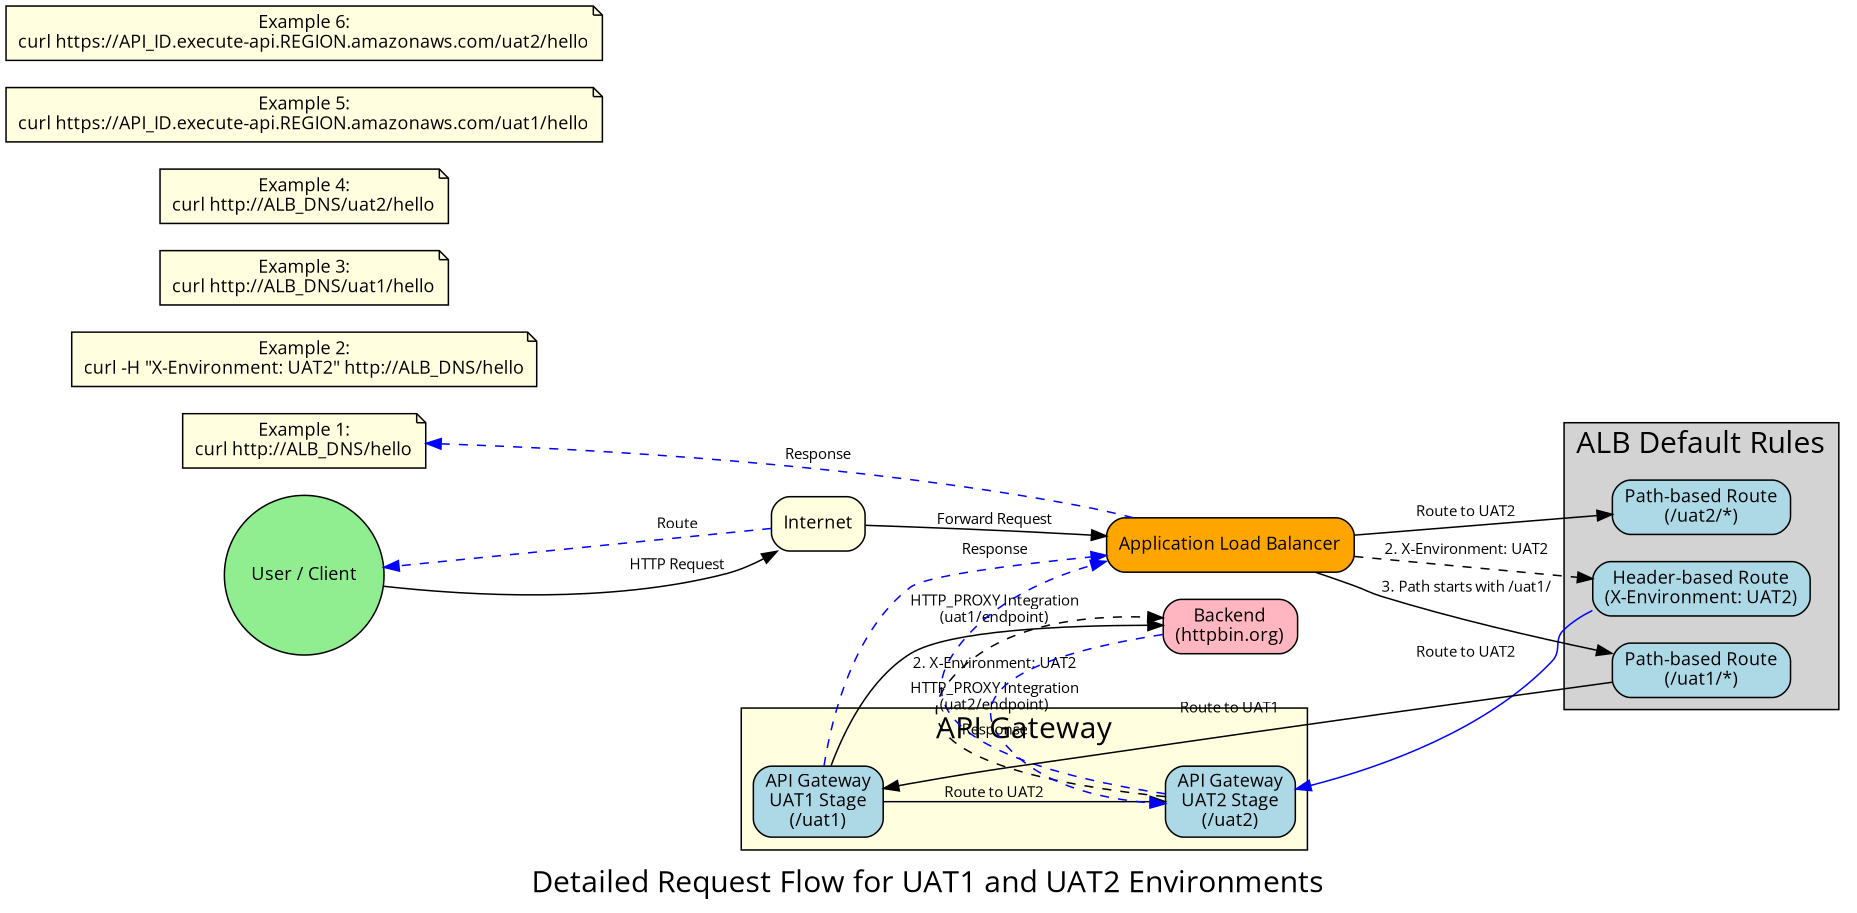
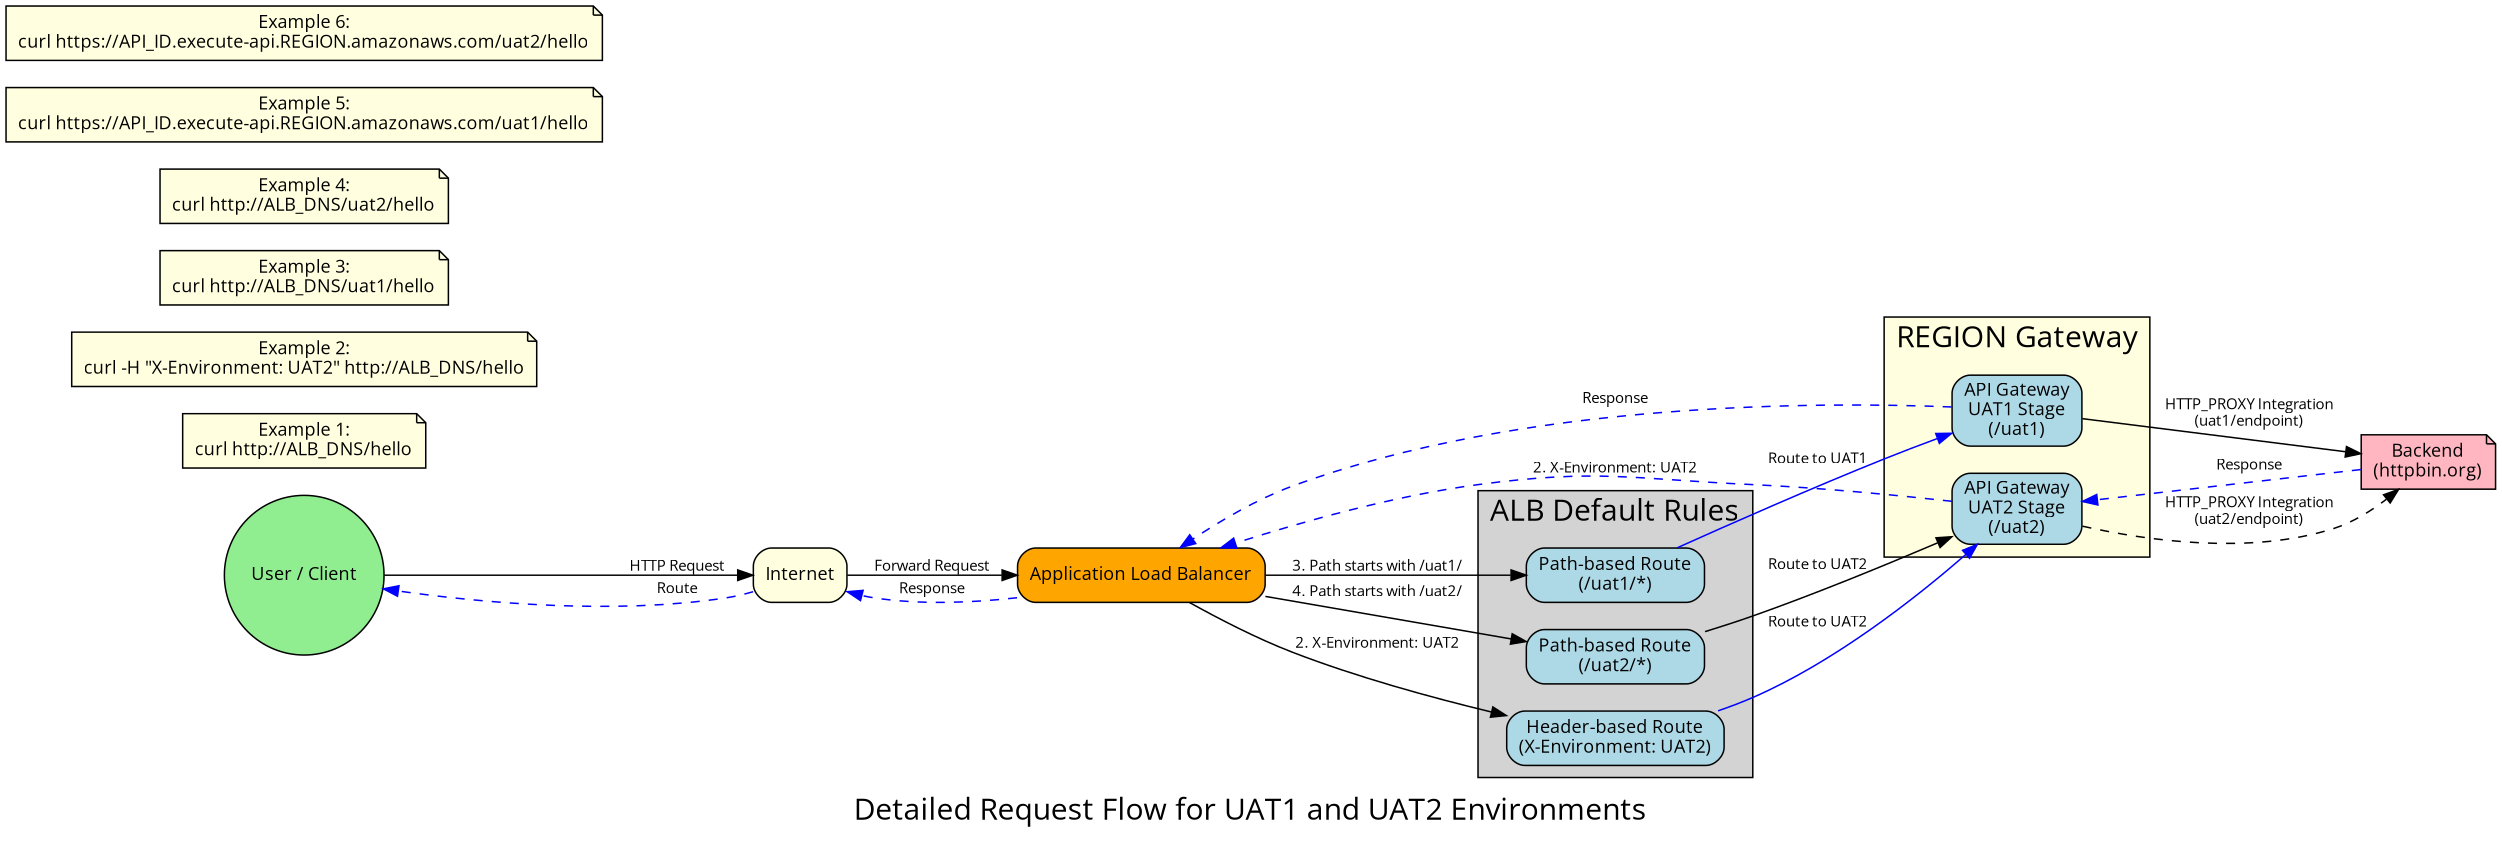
(789, 466) -> (939, 602)
(1467, 513) -> (1378, 593)
(1466, 567) -> (1336, 668)
(1230, 627) -> (2428, 462)
(1024, 731) -> (2017, 340)
(1255, 732) -> (1793, 497)
(1017, 802) -> (1822, 590)
